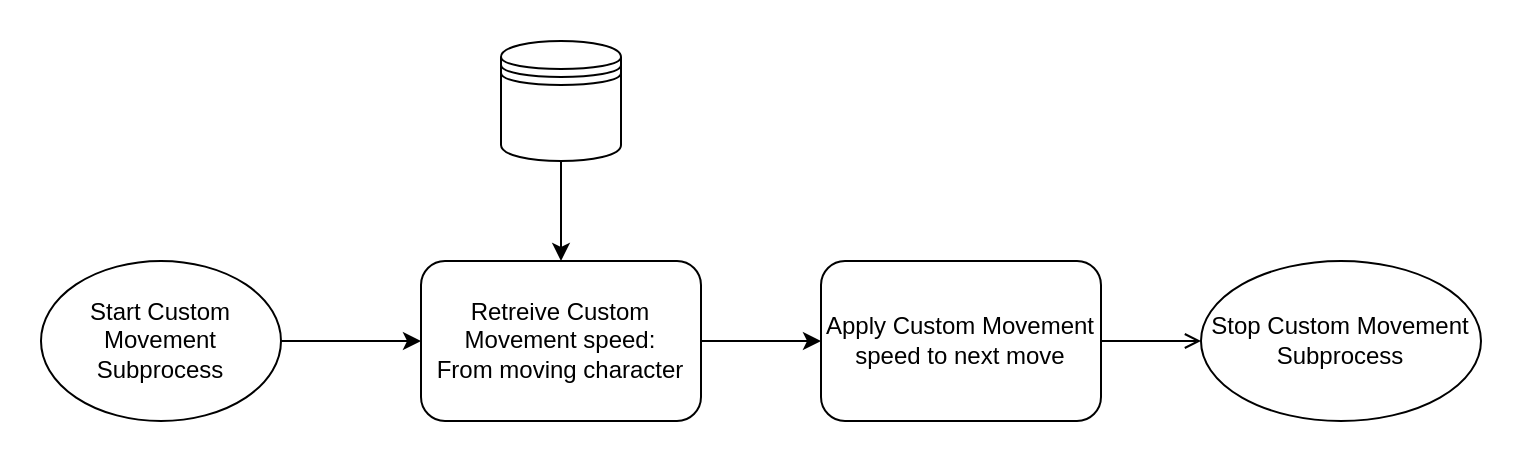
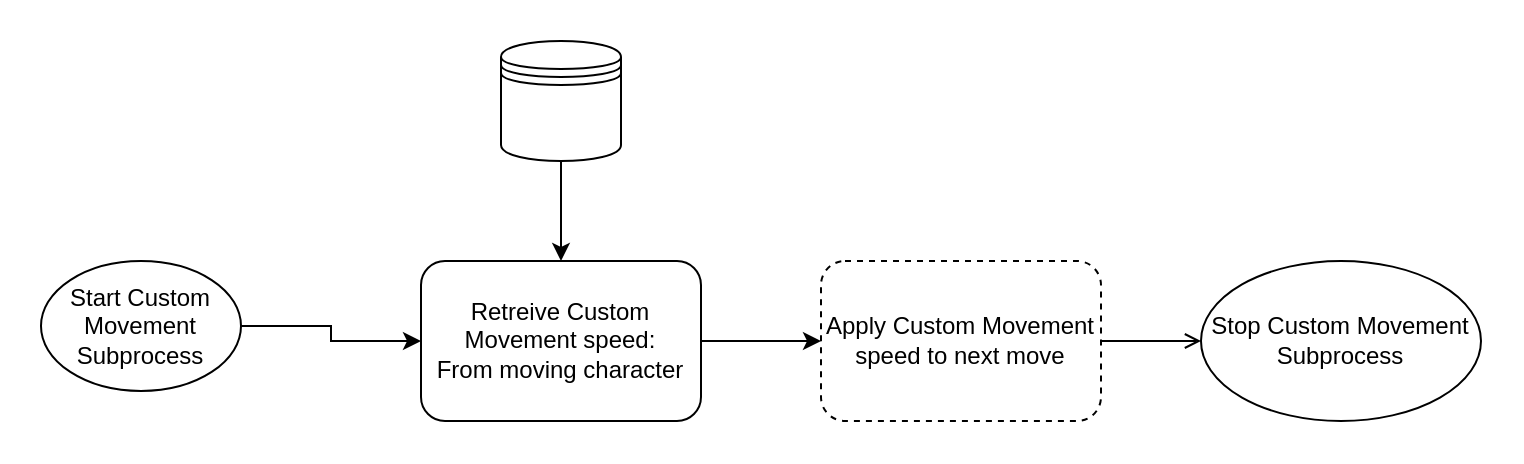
(161, 341) -> (141, 326)
(961, 341) -> (961, 341)
